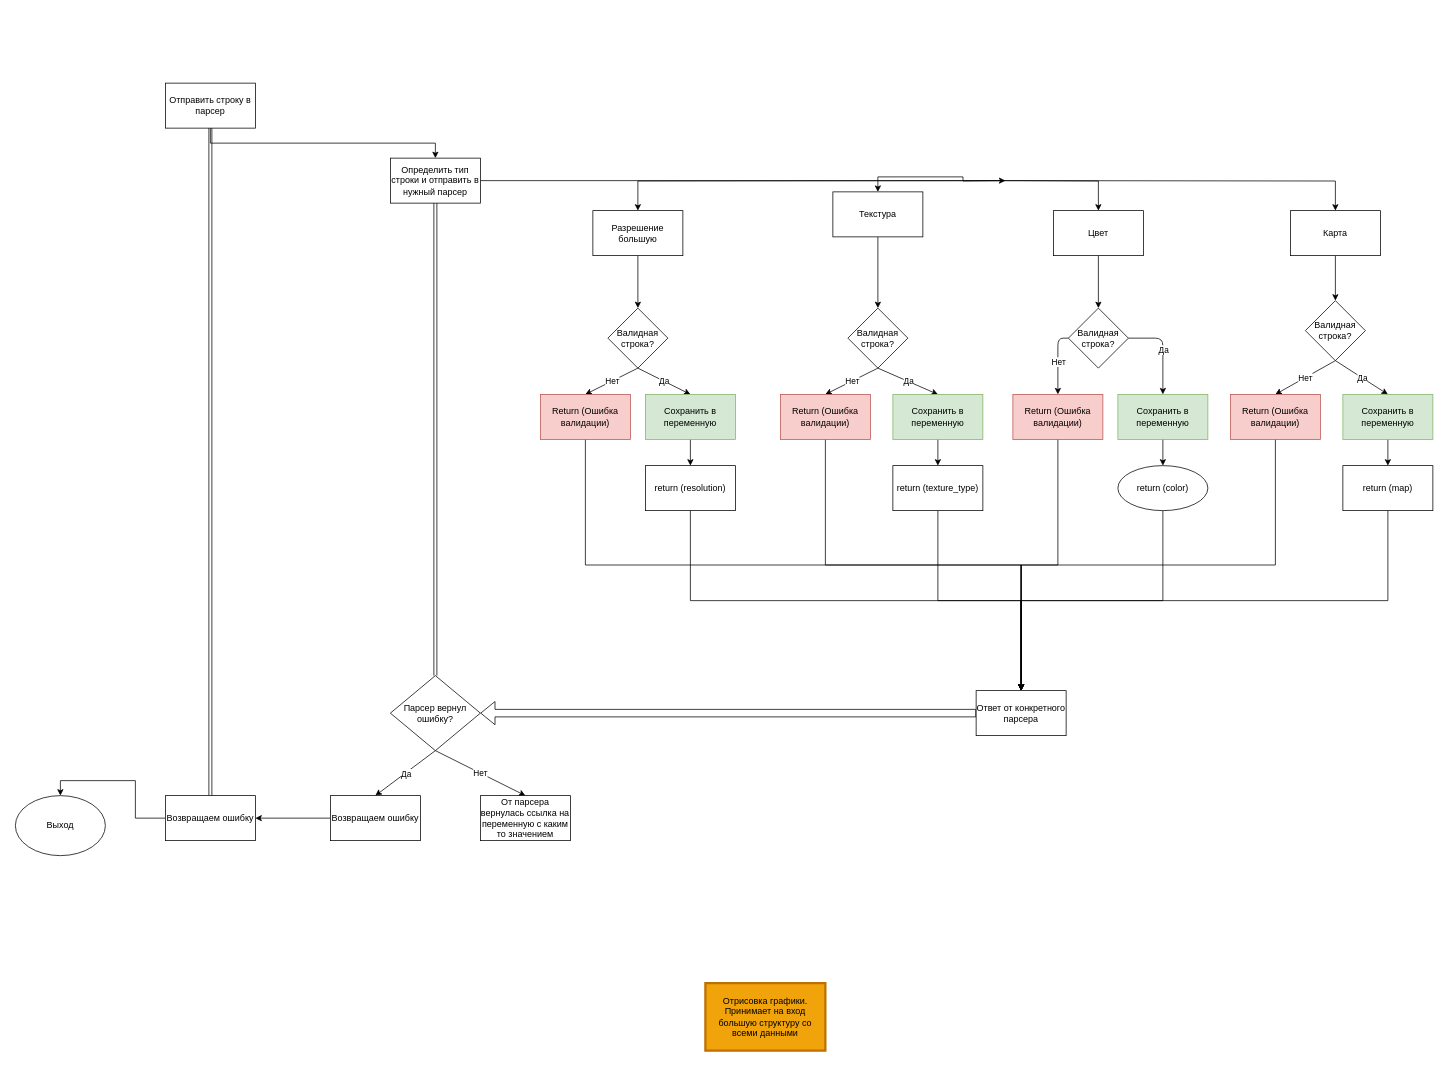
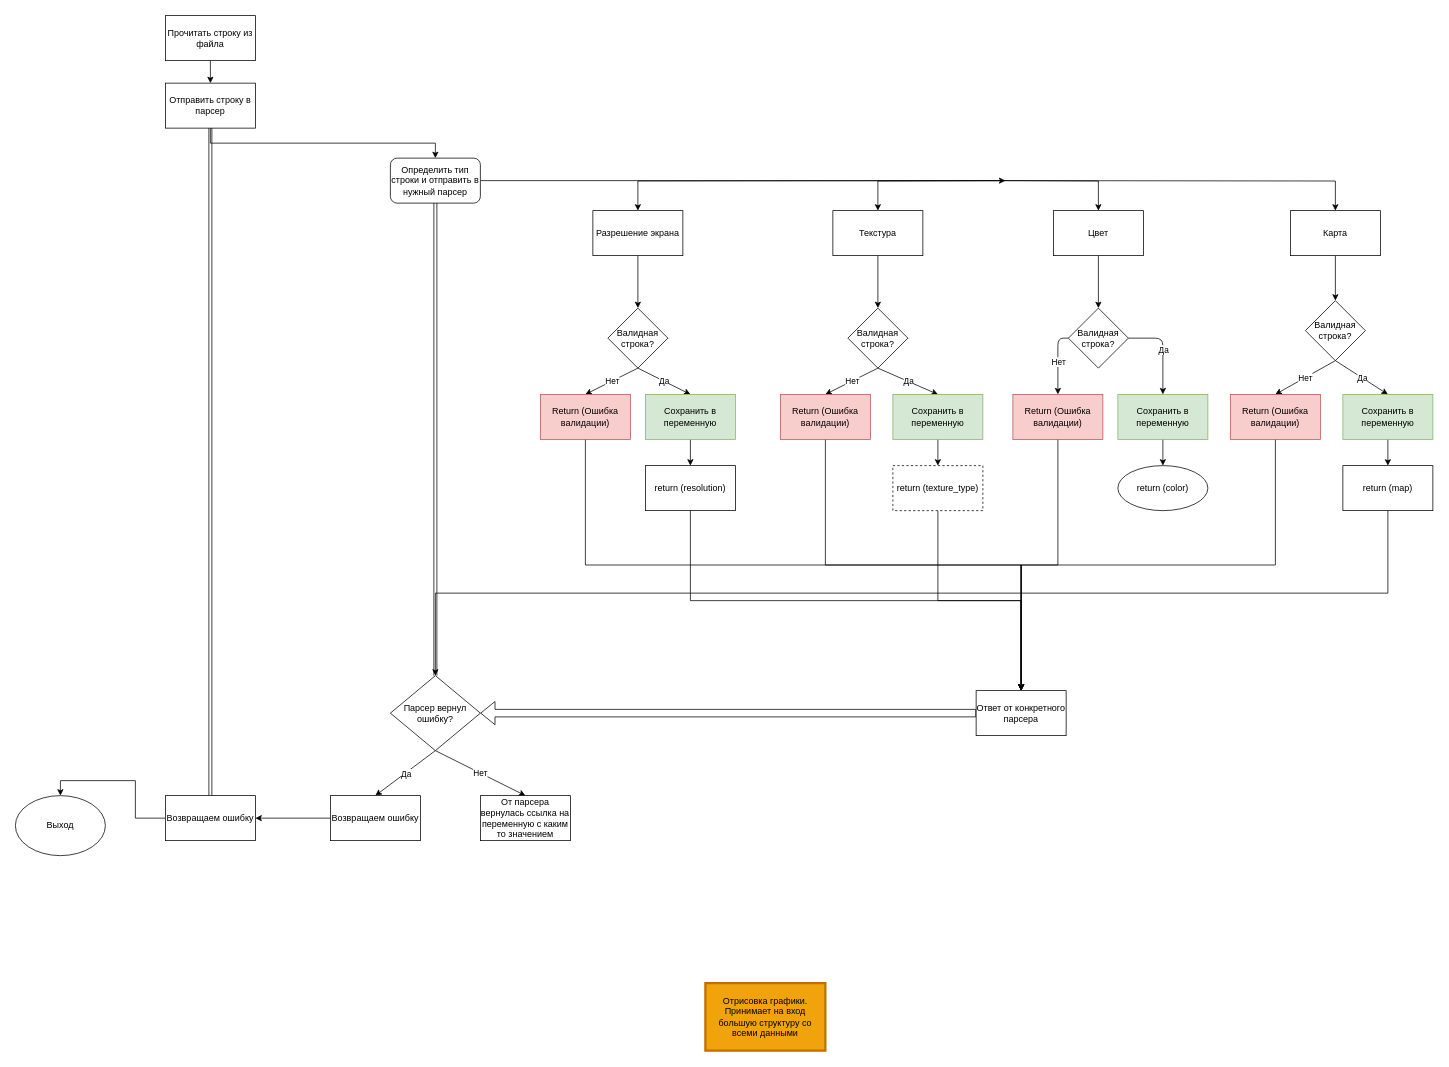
none -> (210, 38)
none -> (210, 69)
(435, 180) -> (435, 180)
(878, 214) -> (878, 233)
(638, 233) -> (638, 233)
(938, 488) -> (938, 488)
(1163, 554) -> none
(1281, 600) -> (915, 593)
